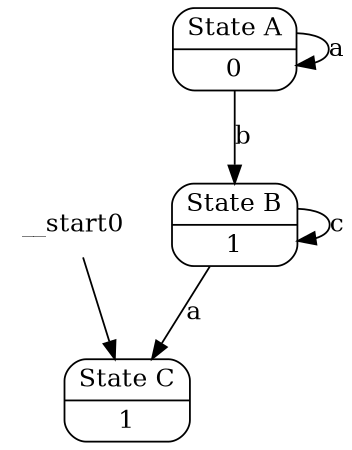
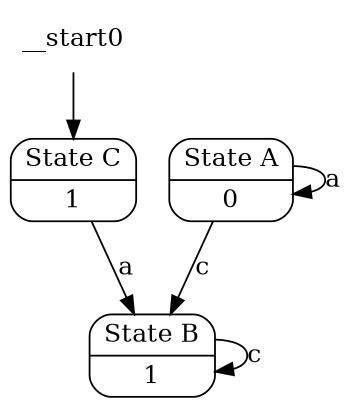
(244, 137) -> (202, 268)
(186, 305) -> (109, 260)
